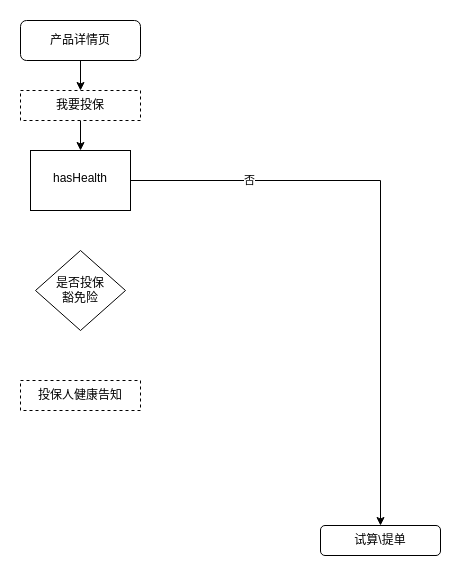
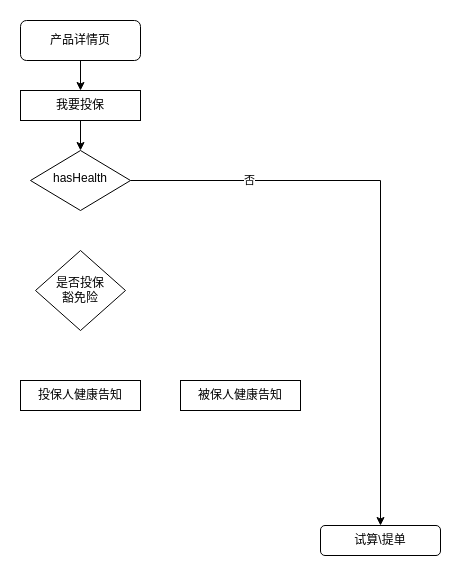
(81, 106) -> (81, 106)
(81, 181) -> (81, 181)
(81, 396) -> (81, 396)
none -> (241, 396)
